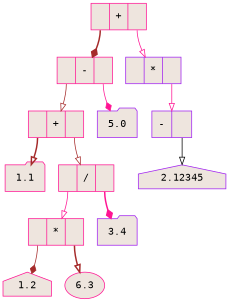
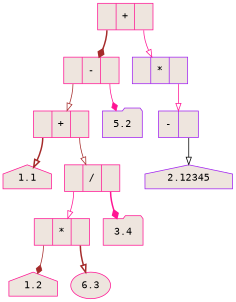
(117, 124) -> (122, 124)
(25, 178) -> (27, 178)
(117, 232) -> (123, 232)
